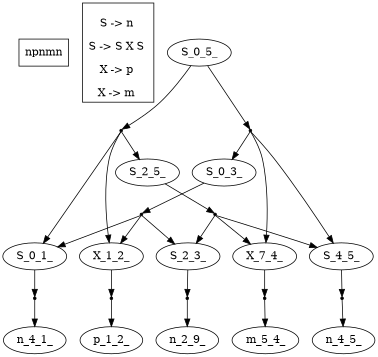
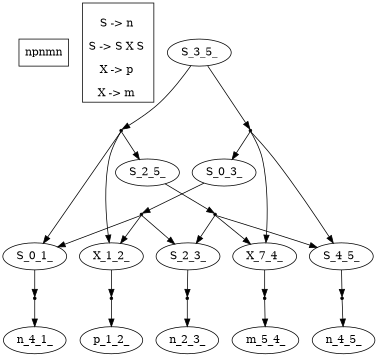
(199, 53) -> (199, 53)
(187, 340) -> (187, 340)
